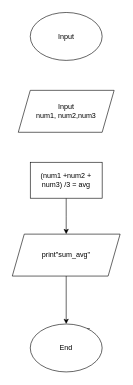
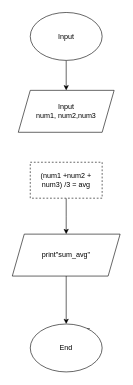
none -> (66, 84)
(66, 180) -> (66, 180)
